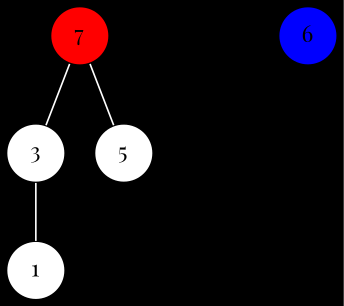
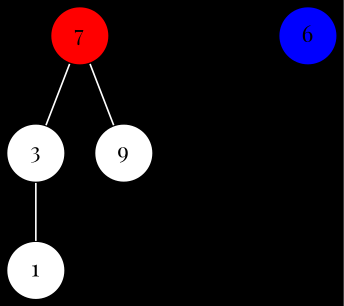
(124, 153) -> (124, 153)
